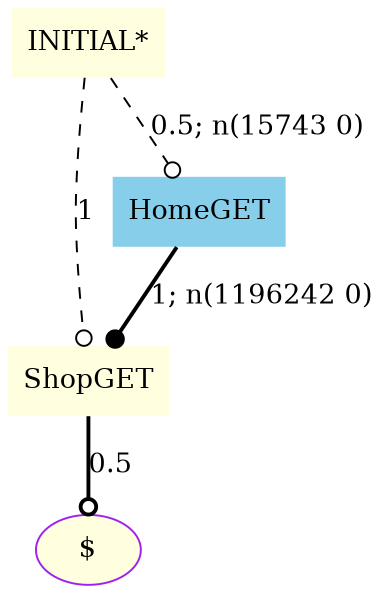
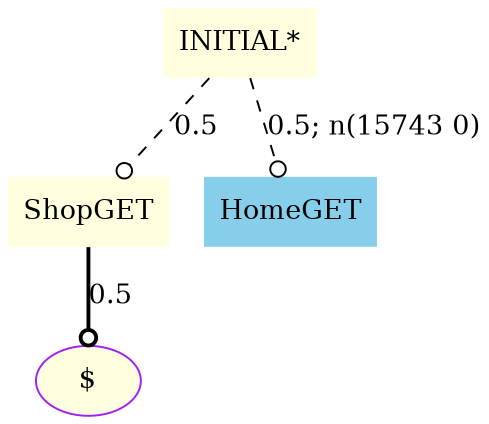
(86, 212) -> (196, 127)
(148, 290) -> none
